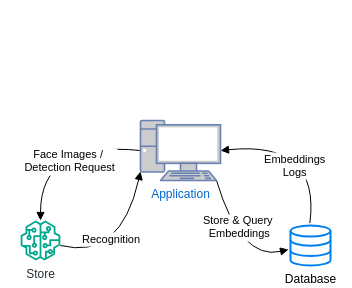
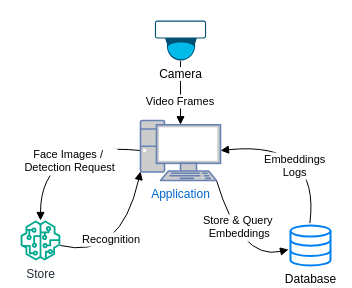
none -> (181, 41)
none -> (181, 89)
